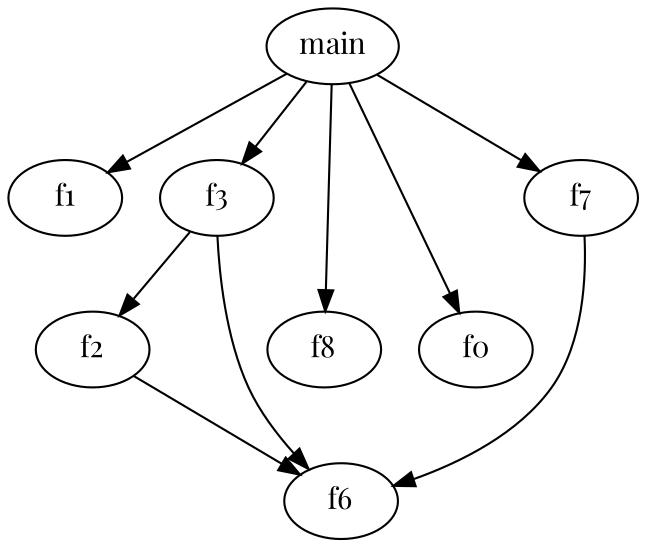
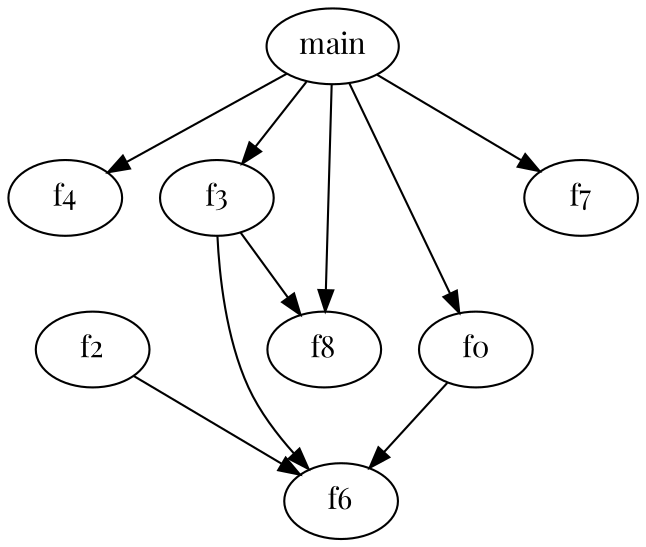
(65, 198) -> (65, 198)
(162, 265) -> (264, 265)
(548, 391) -> (416, 418)
